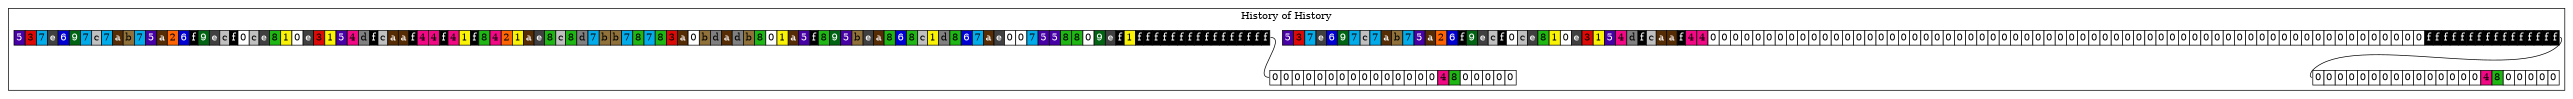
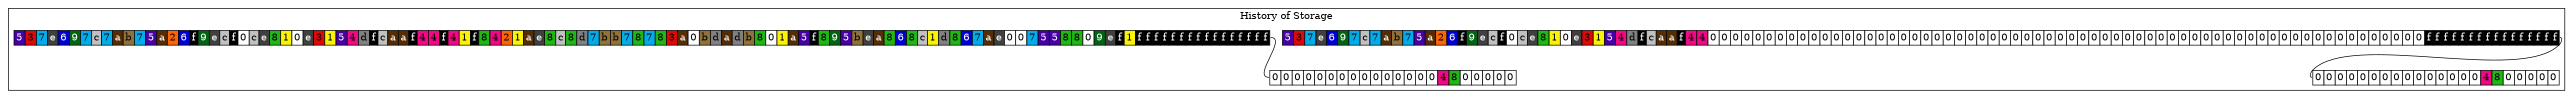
(1287, 16) -> (1287, 16)
